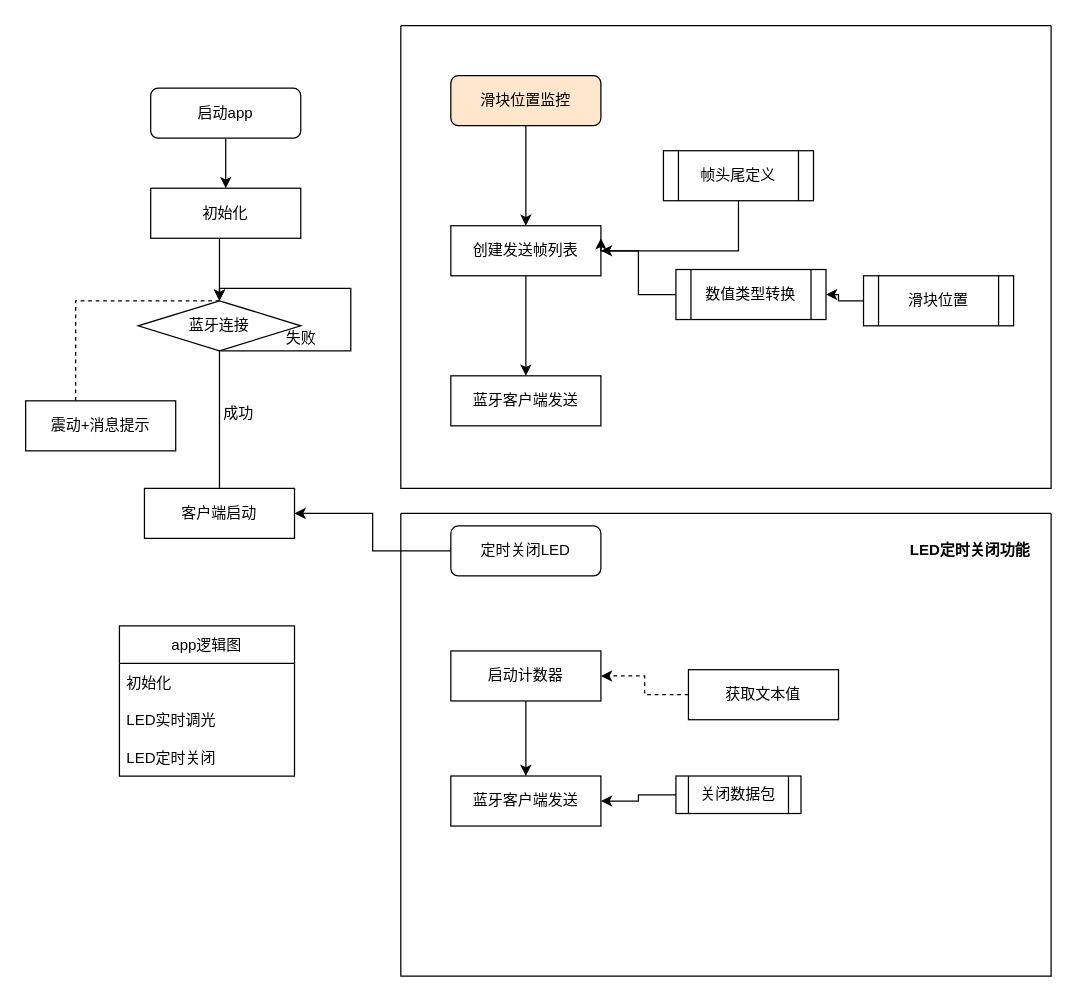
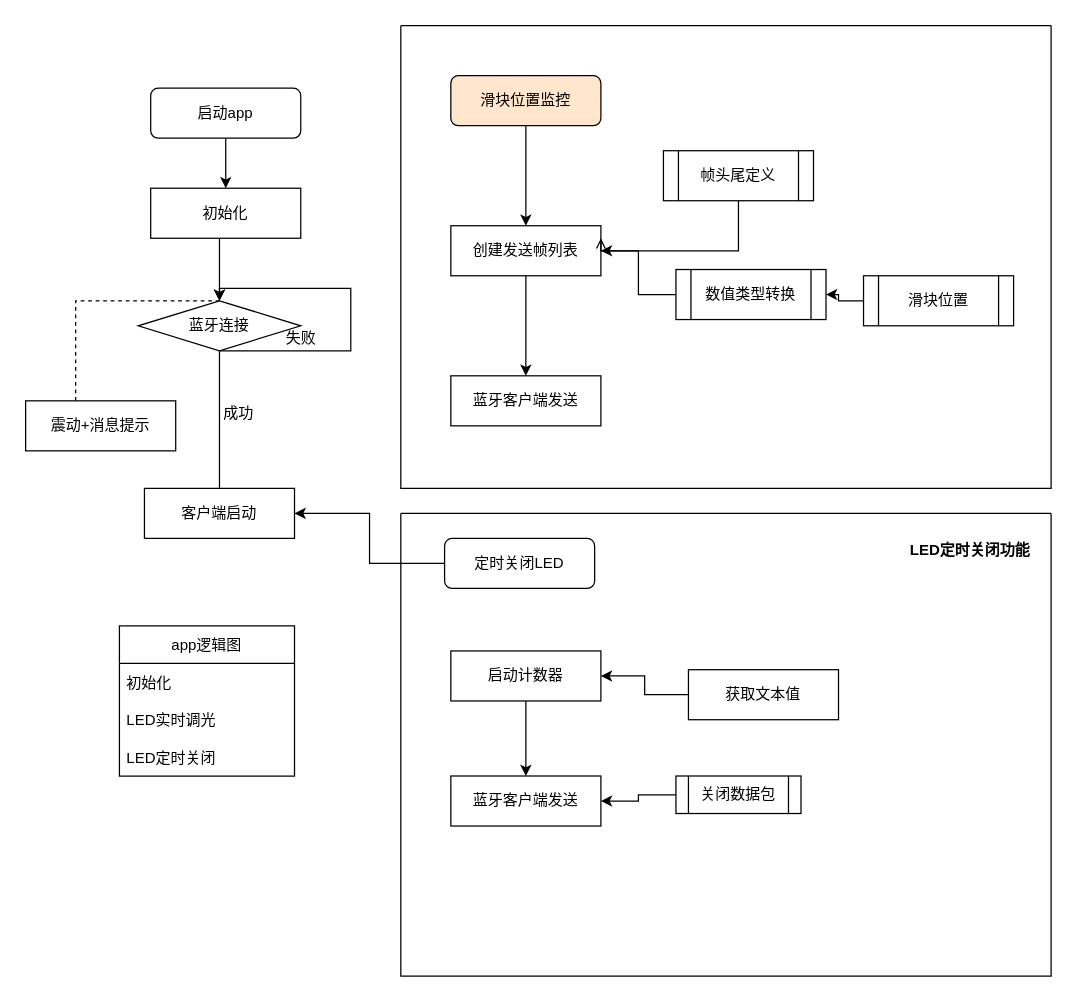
(601, 248) -> (601, 245)
(526, 551) -> (519, 563)
(644, 688) -> (644, 688)
